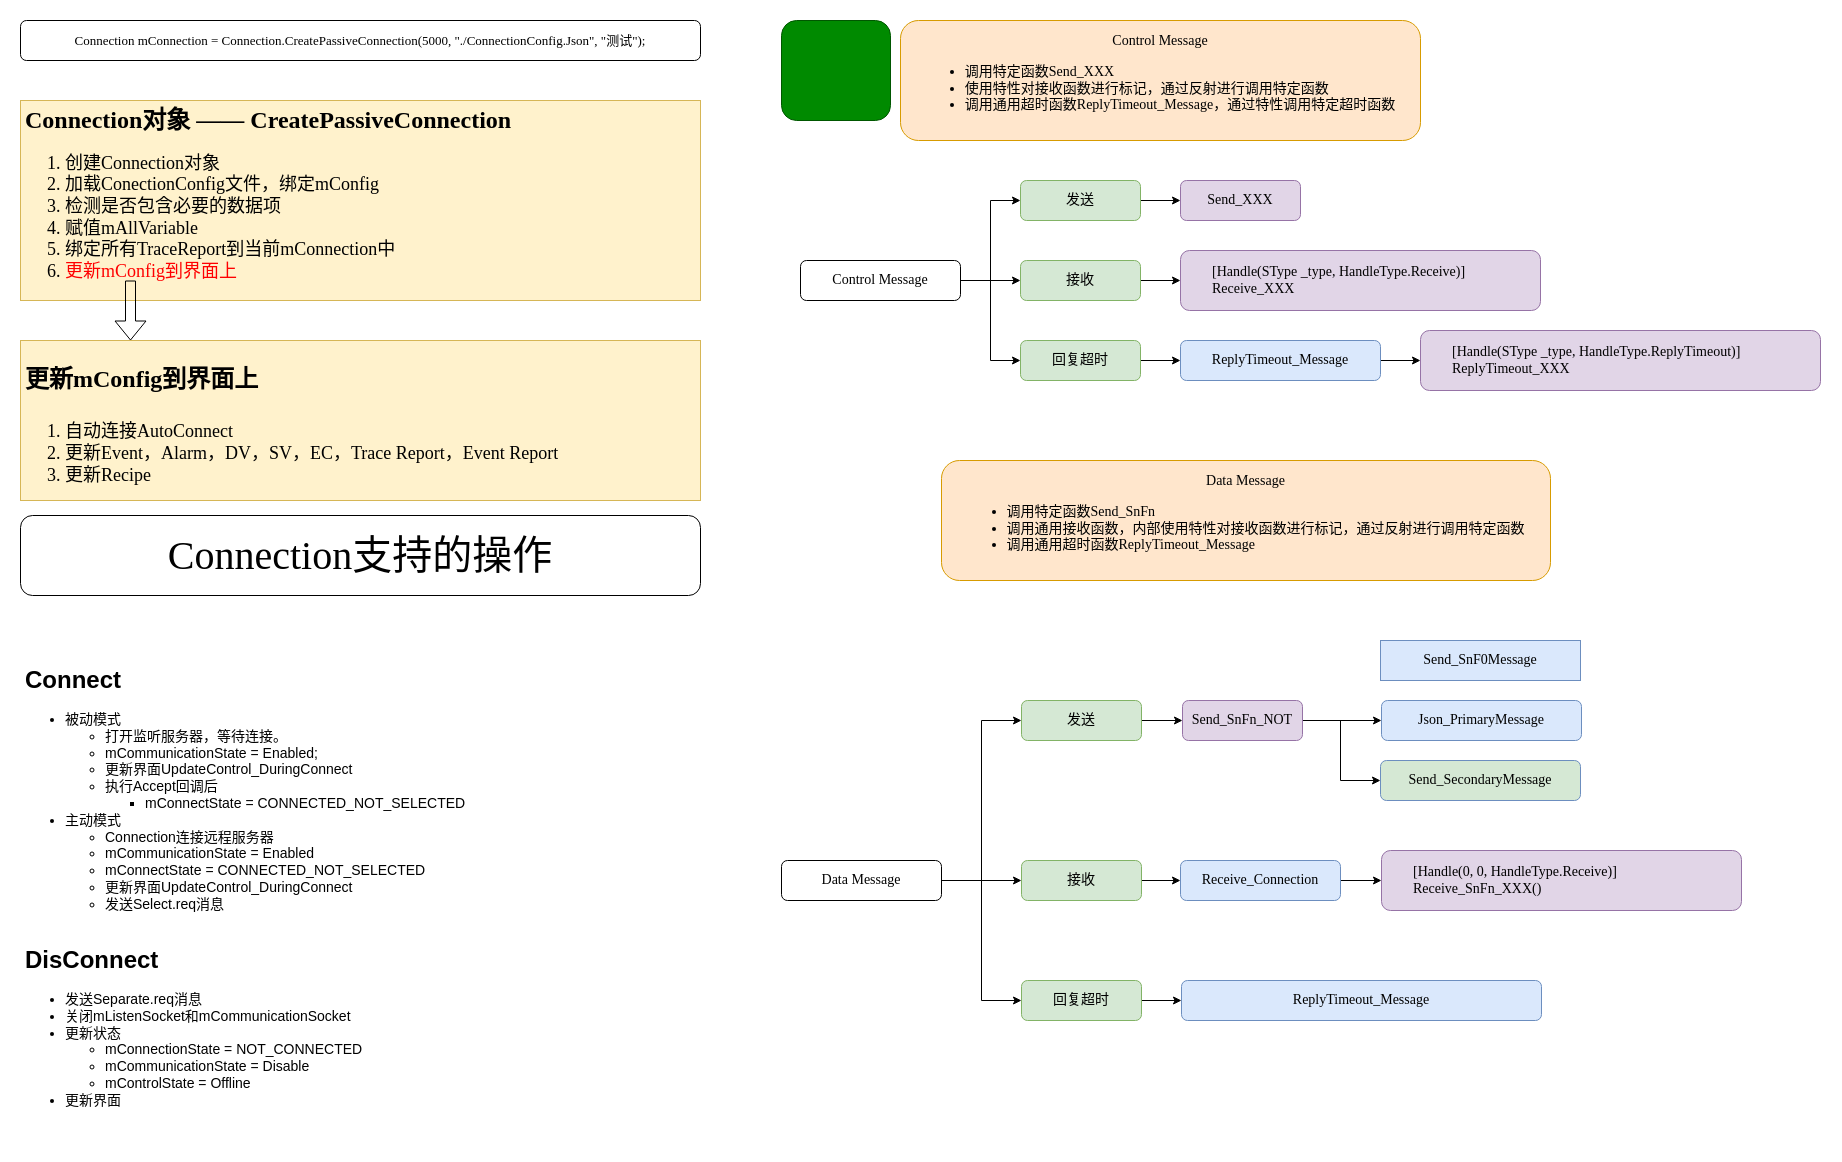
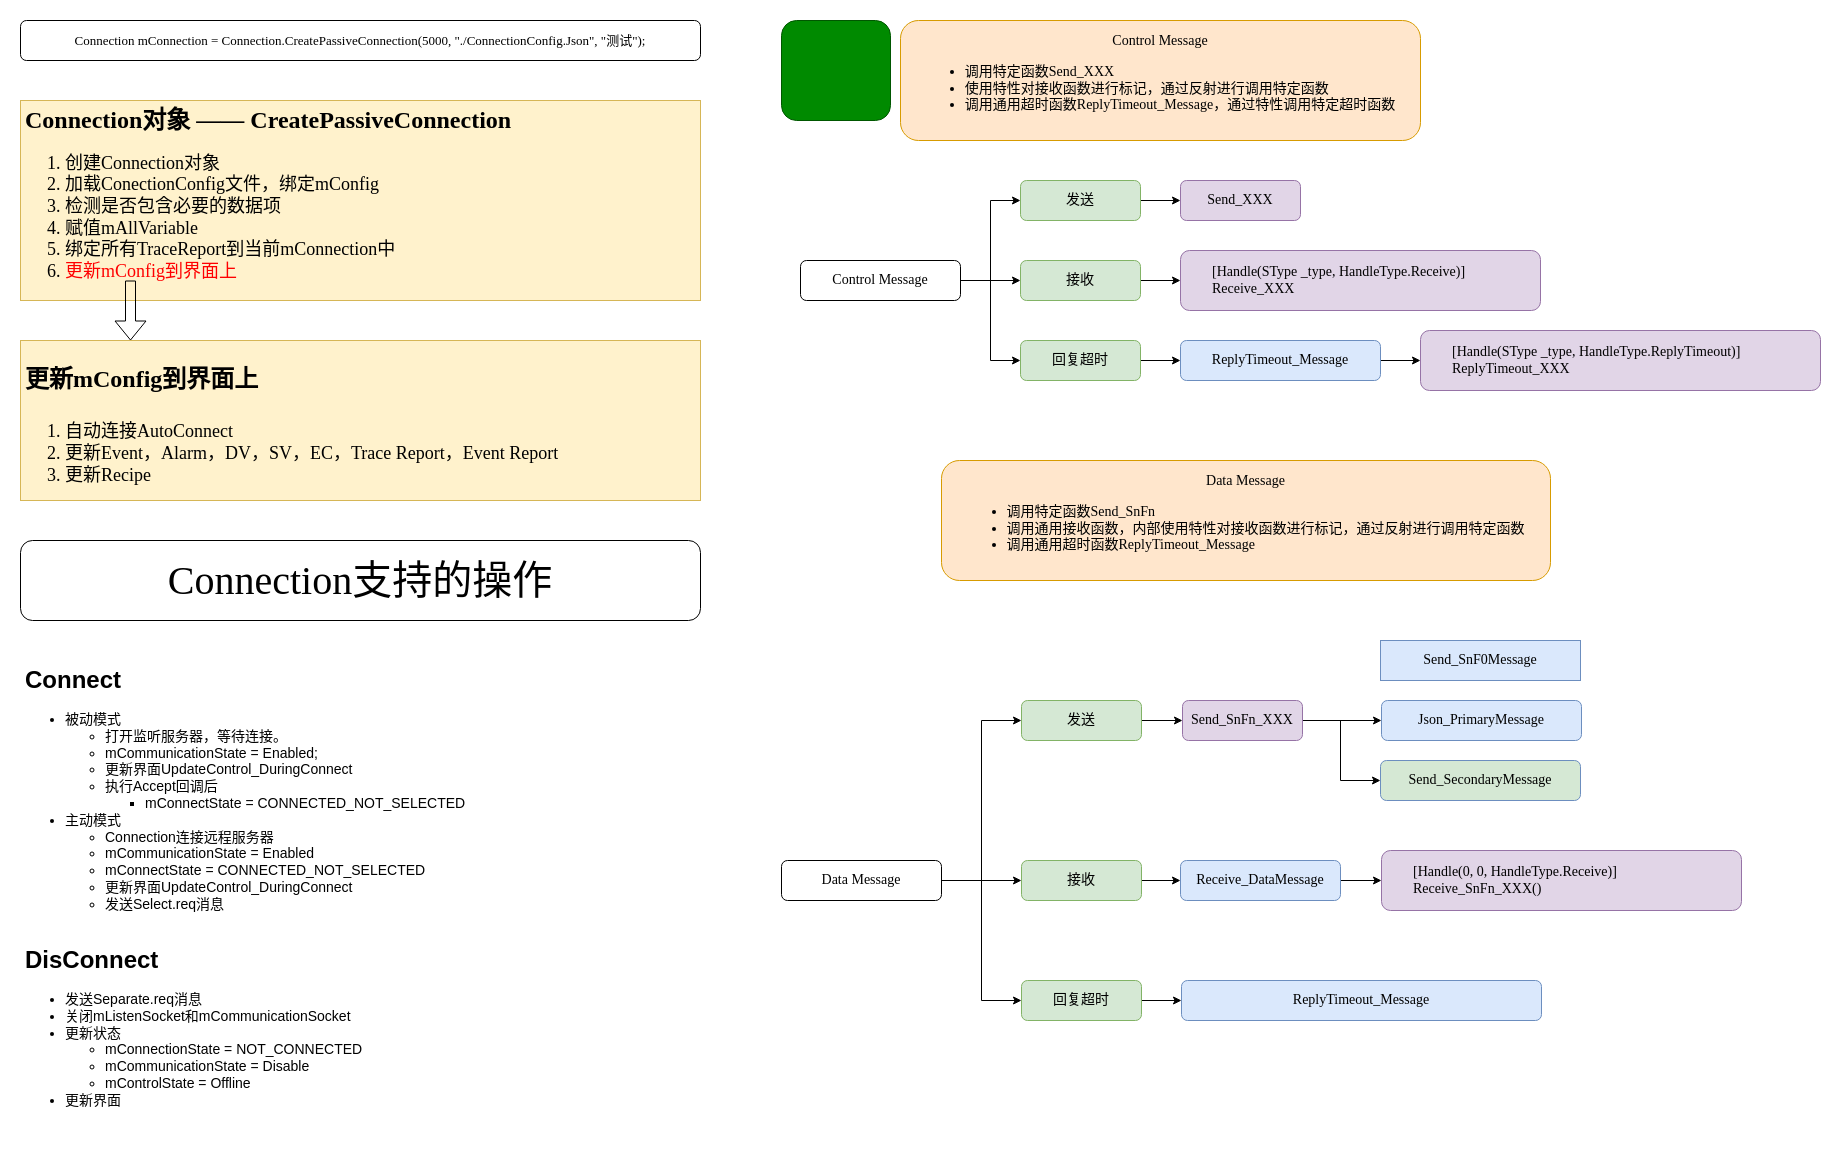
(361, 556) -> (361, 581)
(1243, 721) -> (1243, 721)
(1261, 881) -> (1261, 881)
